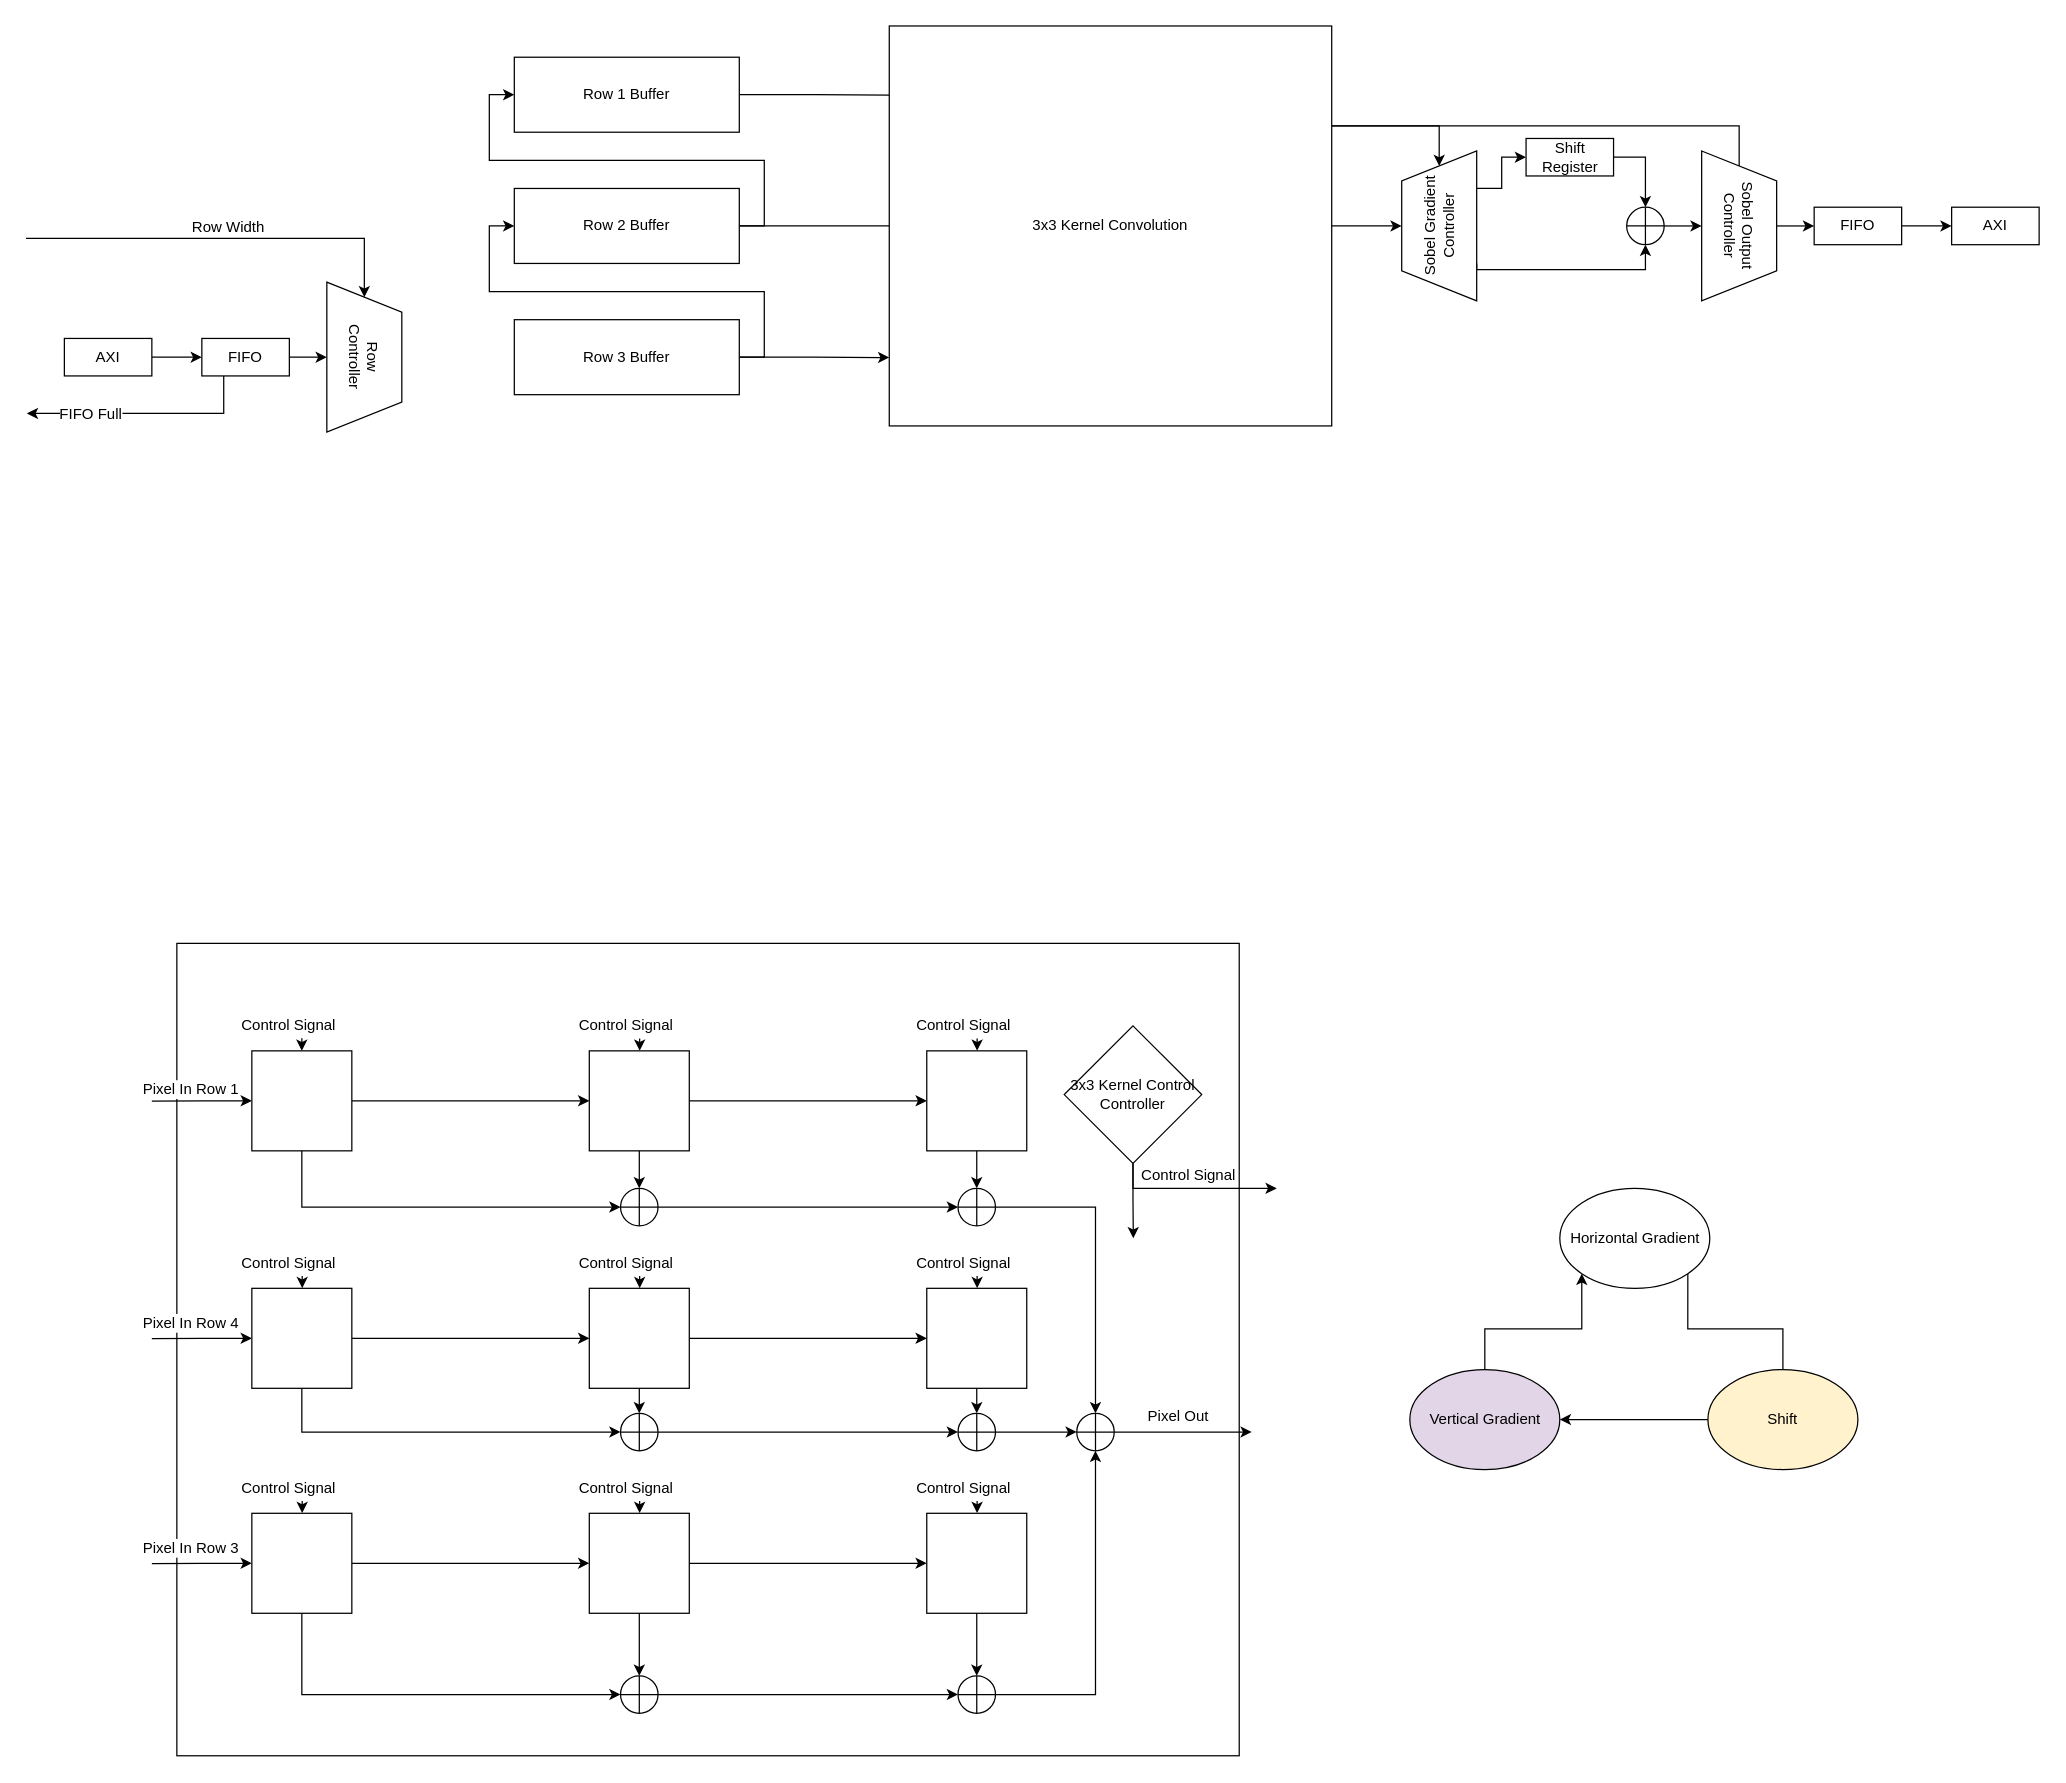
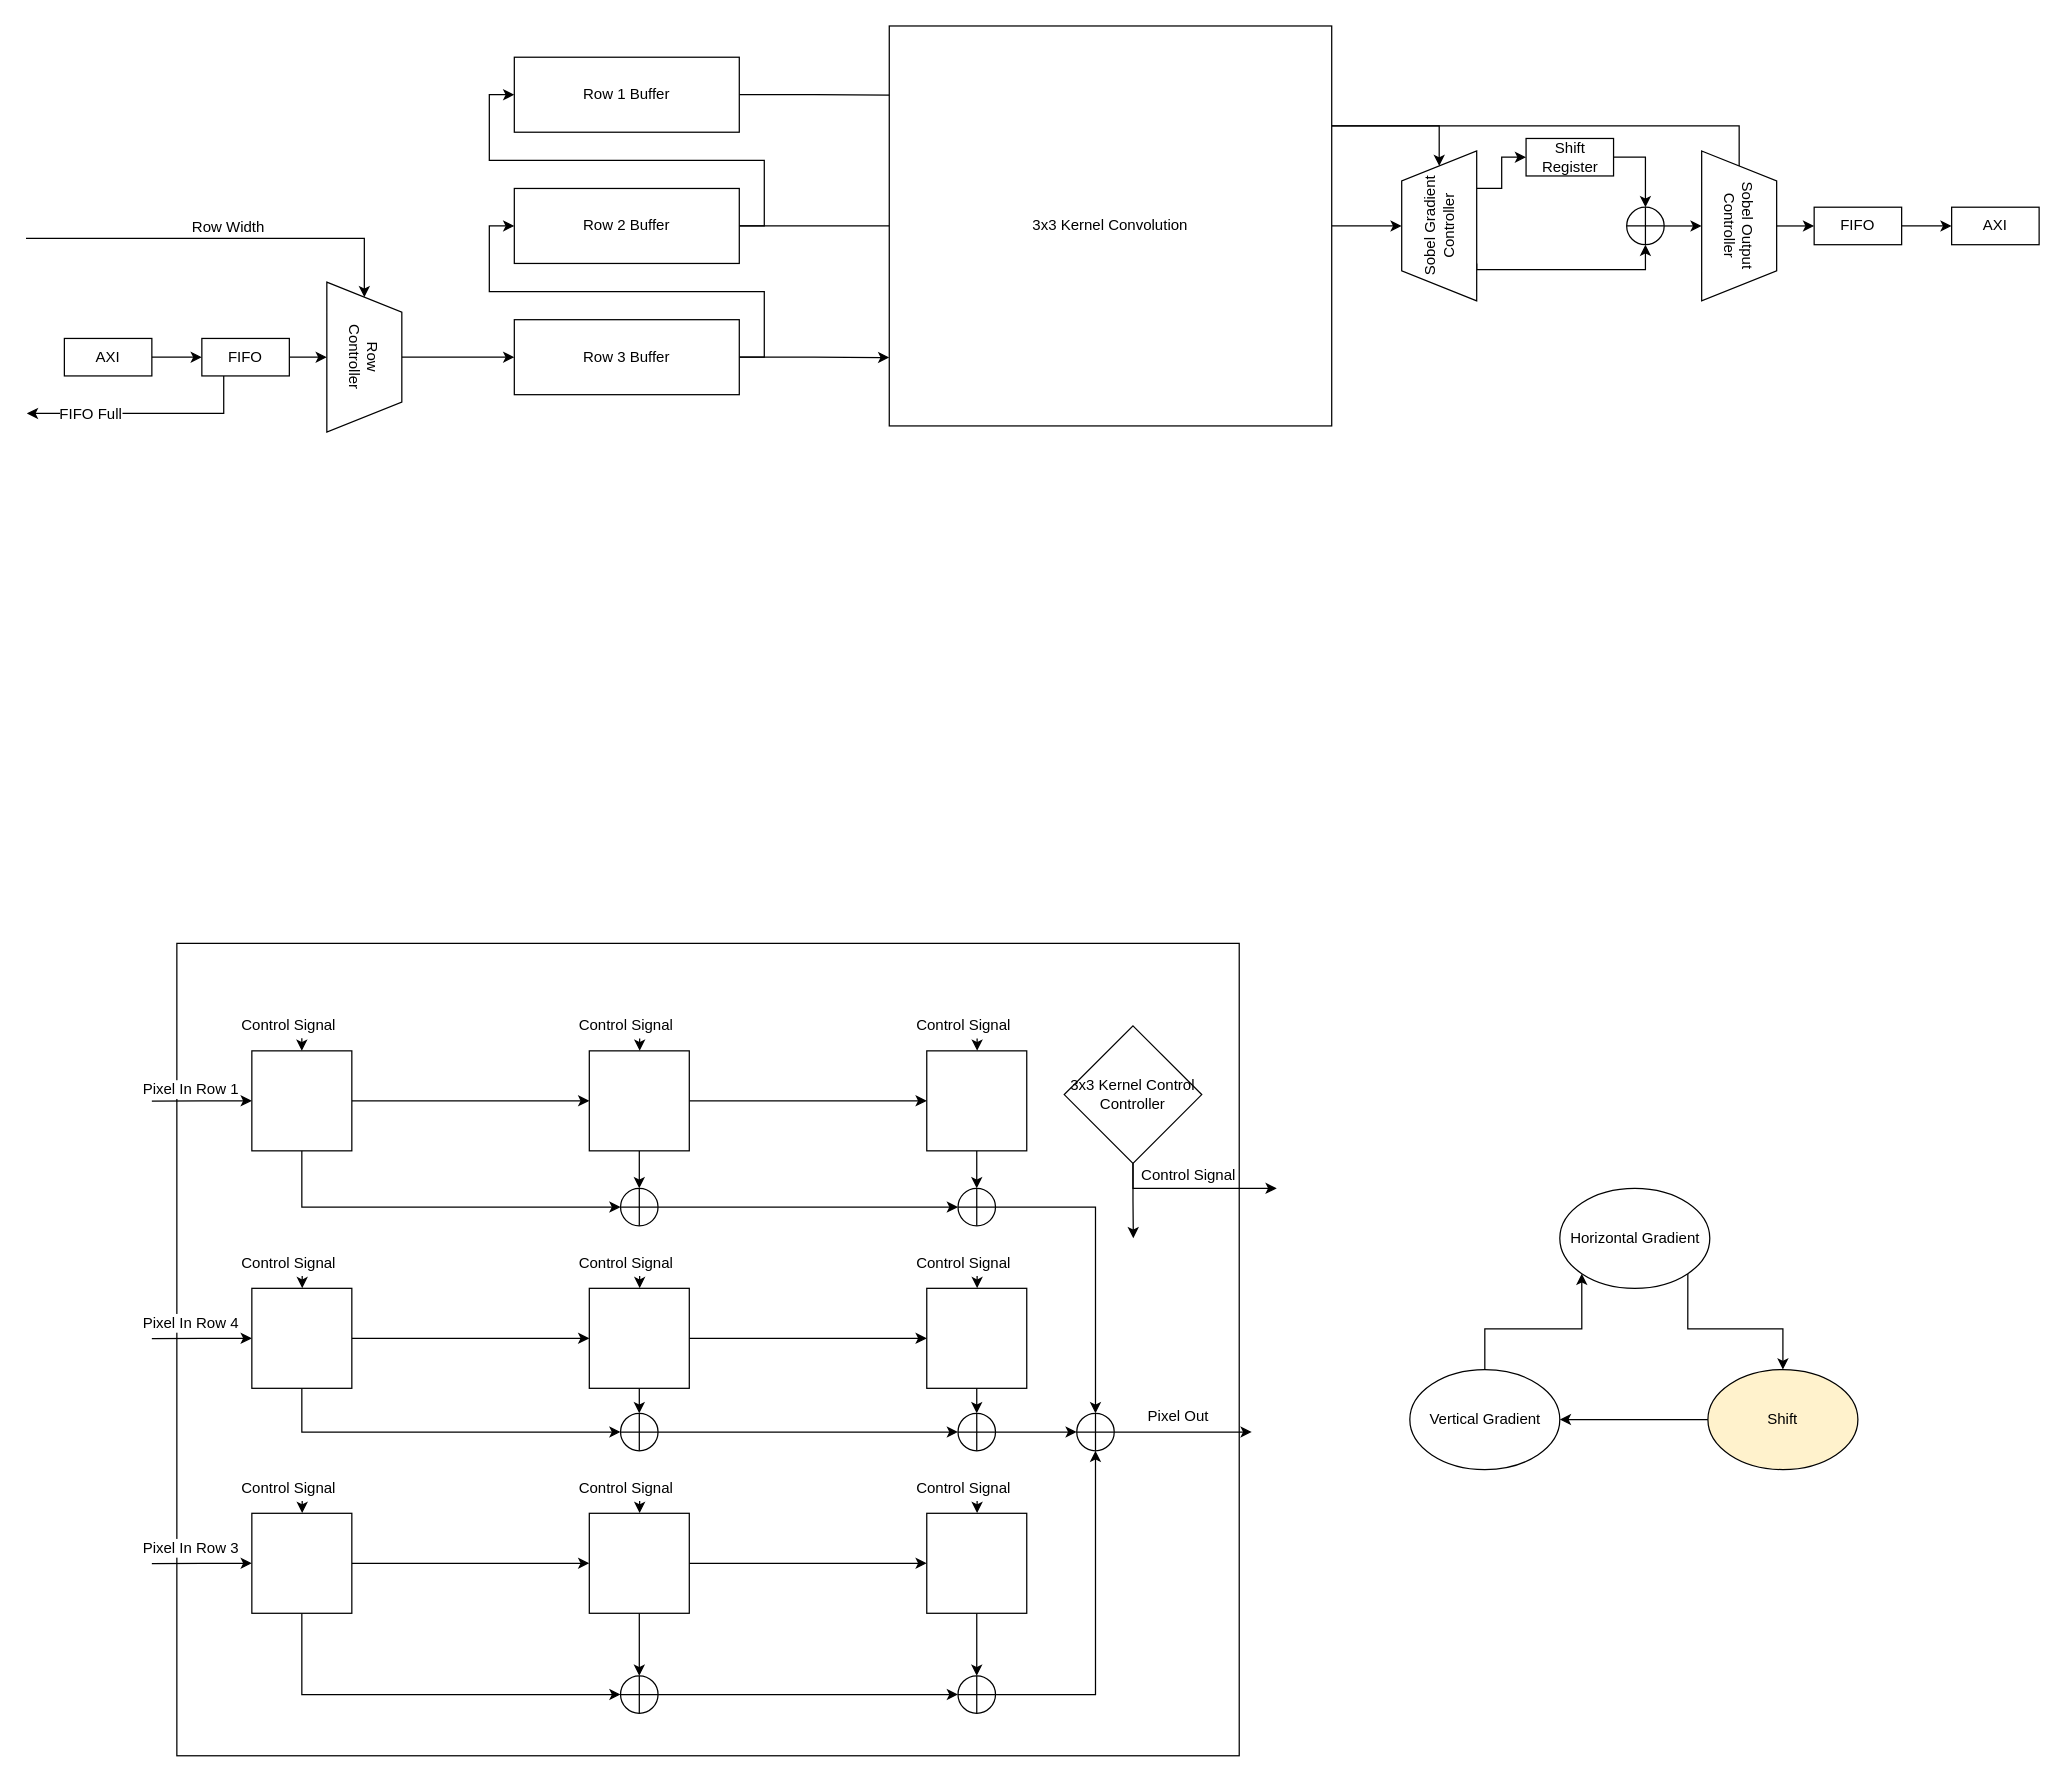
none -> (454, 357)
(1783, 1363) -> (1783, 1359)
(1485, 1419) -> (1485, 1419)
